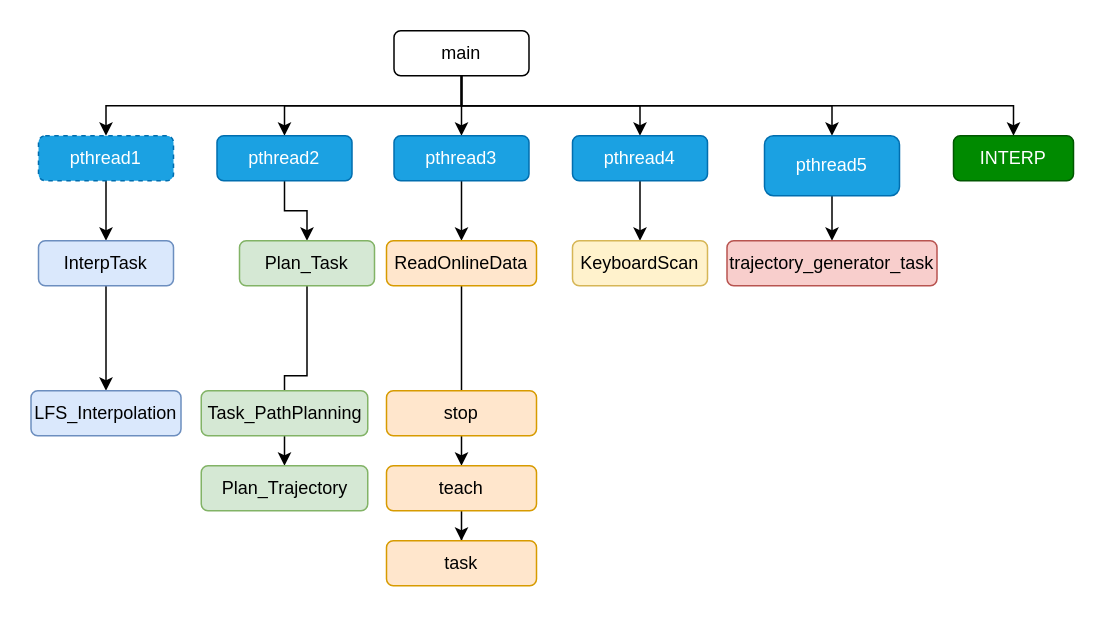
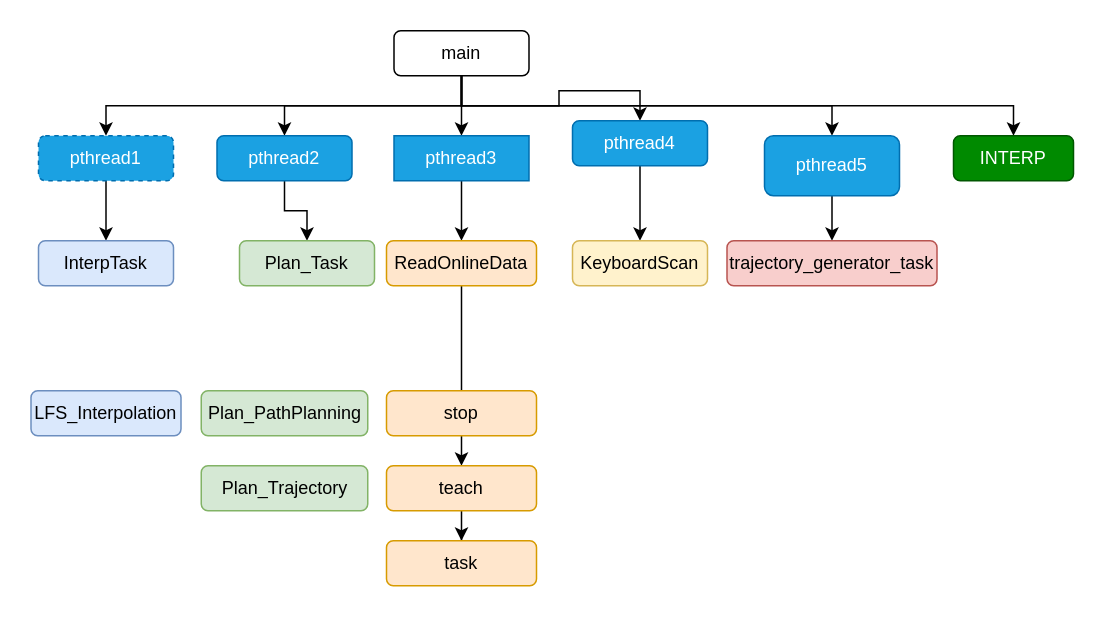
(461, 158) -> (461, 158)
(640, 158) -> (640, 143)
(106, 333) -> none
(307, 349) -> none
(285, 413) -> (285, 413)
